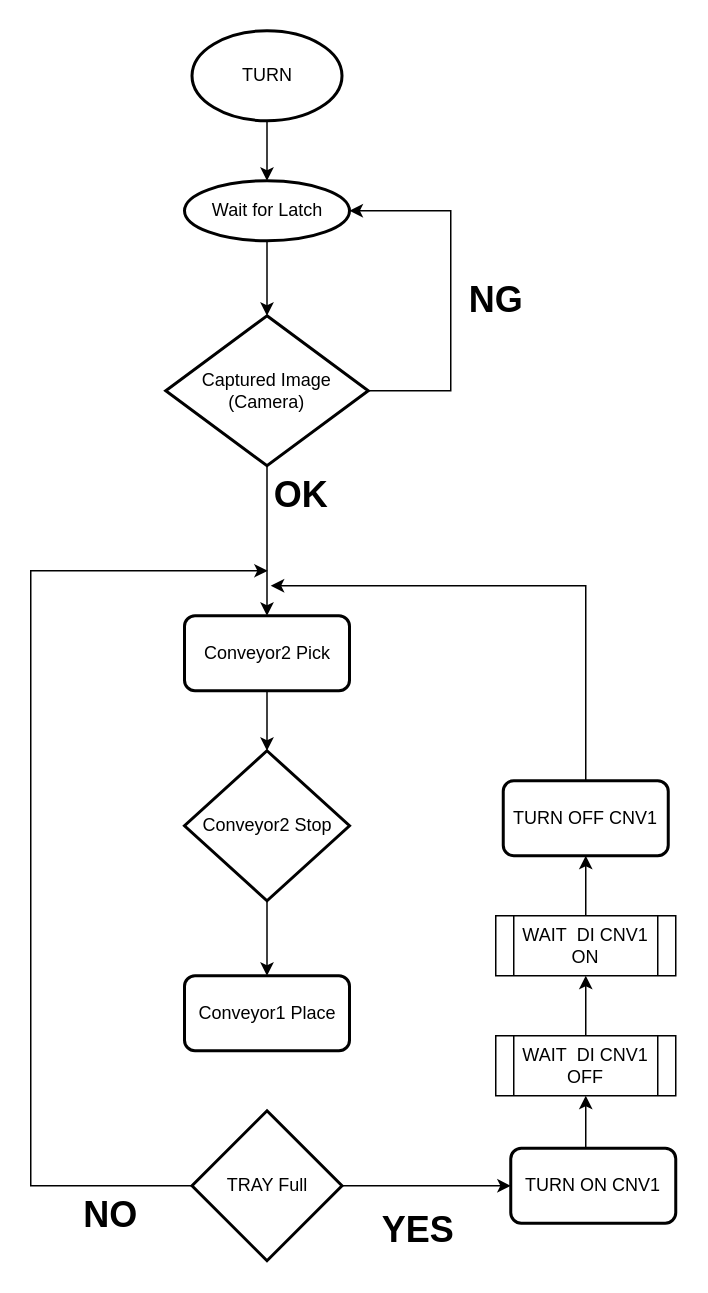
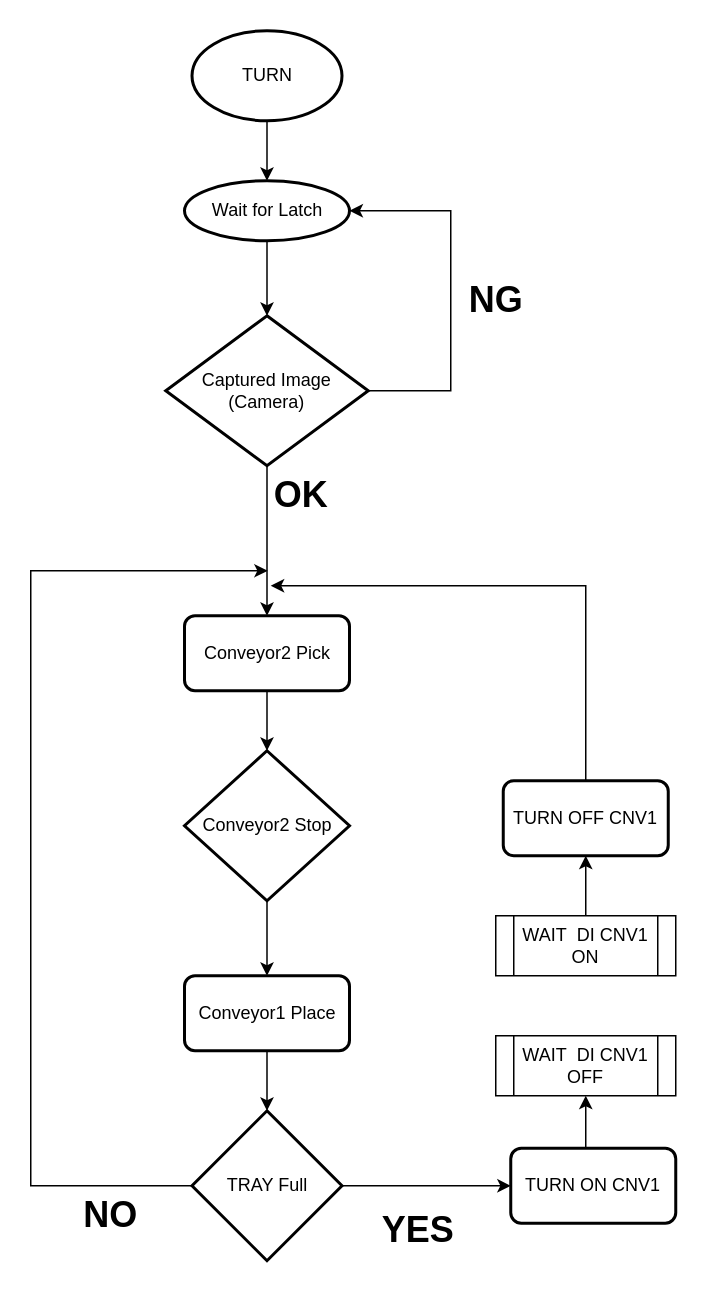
(586, 1011) -> none
none -> (267, 1076)
